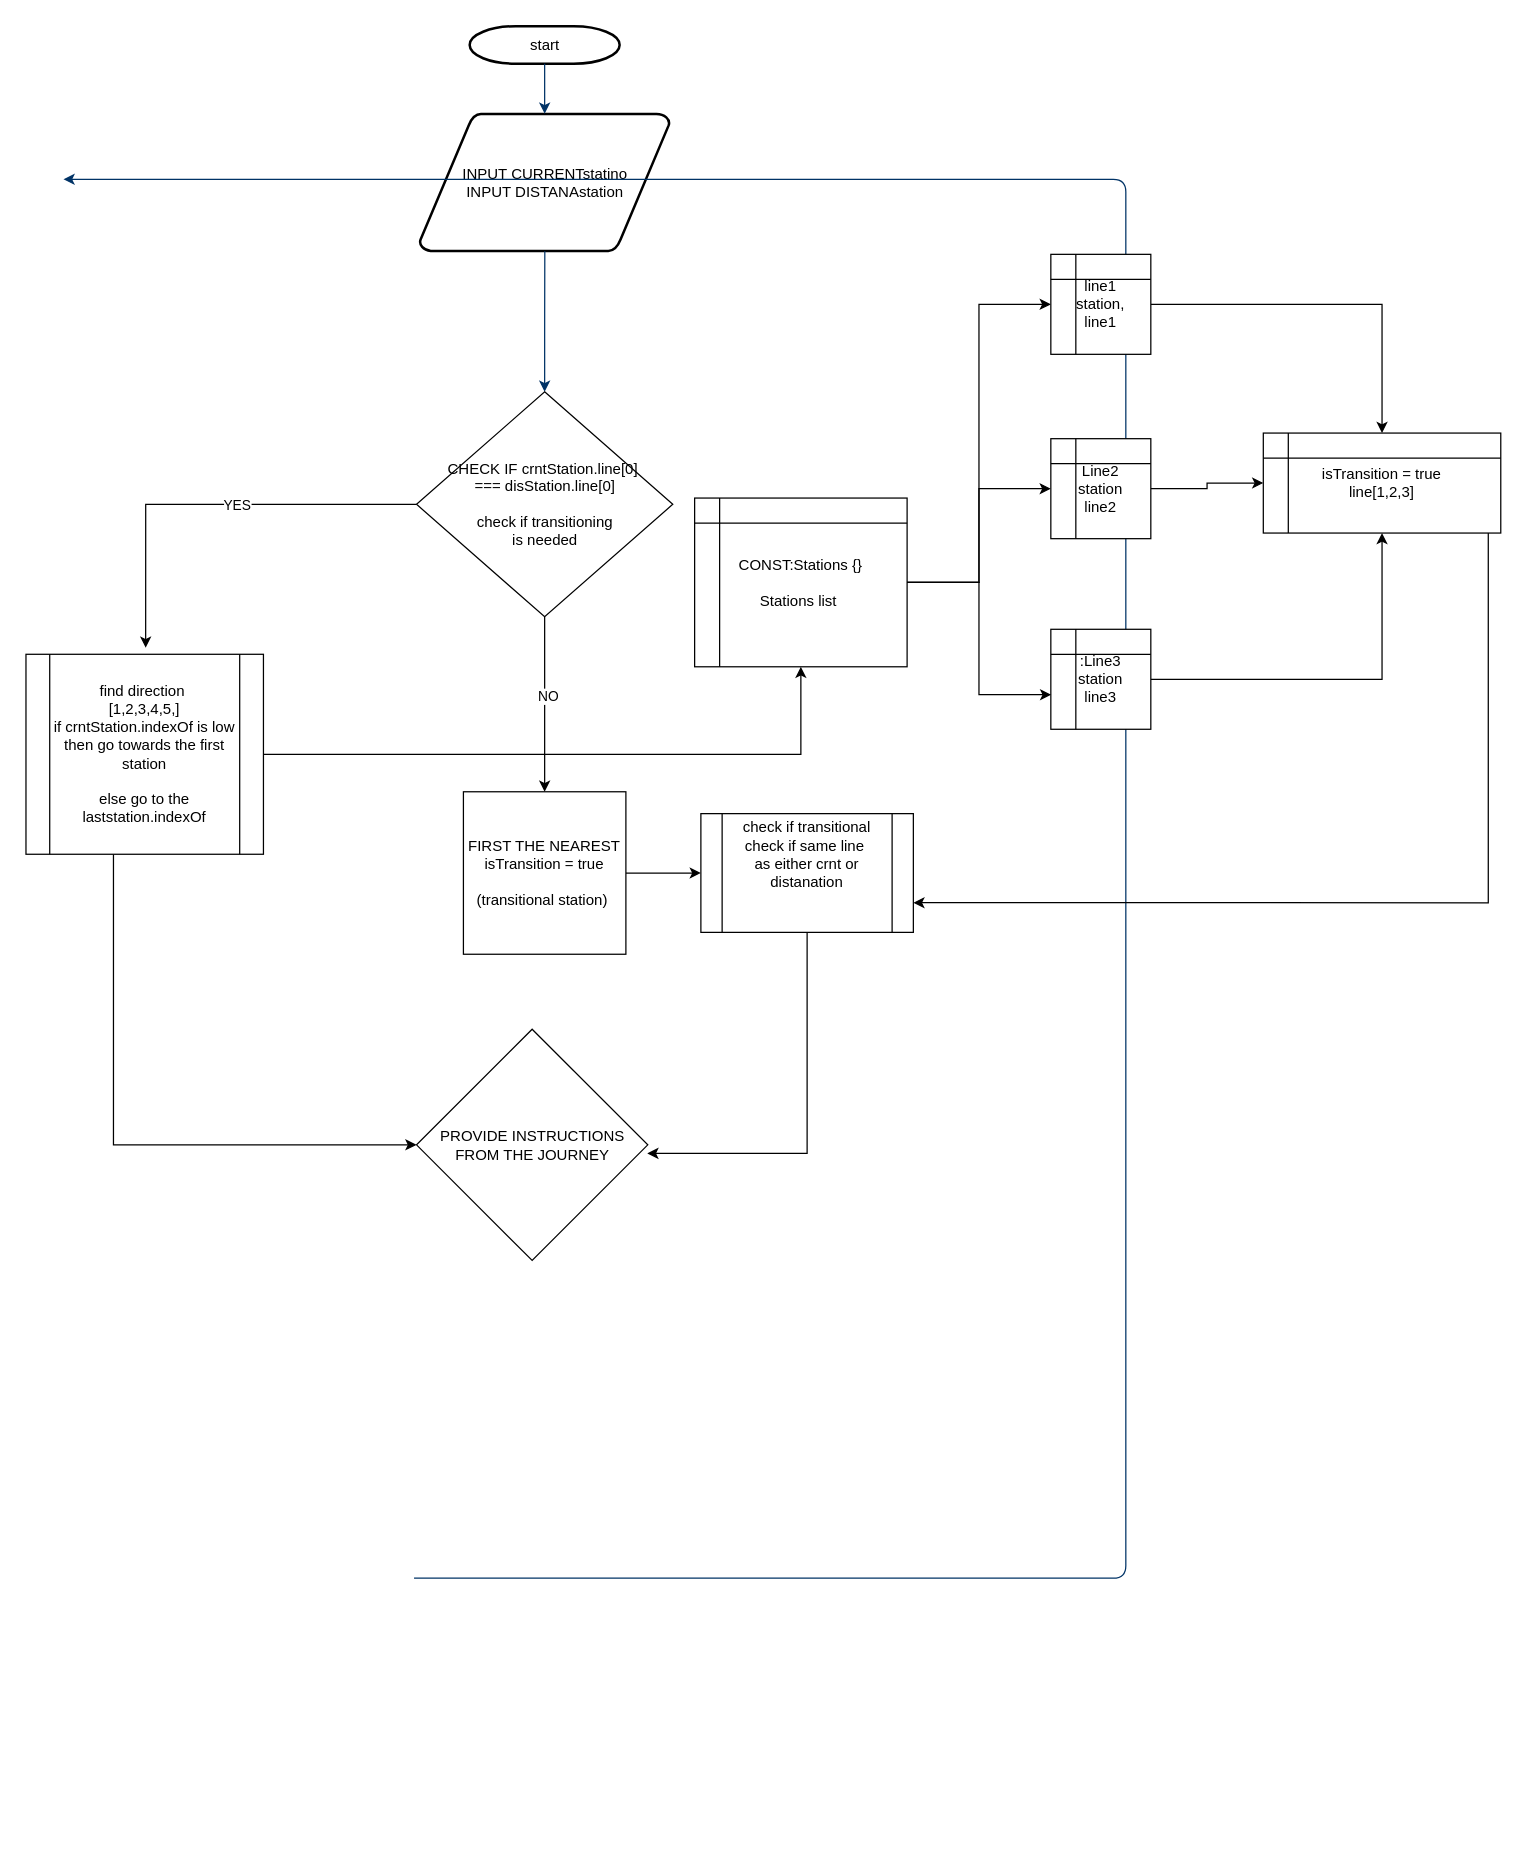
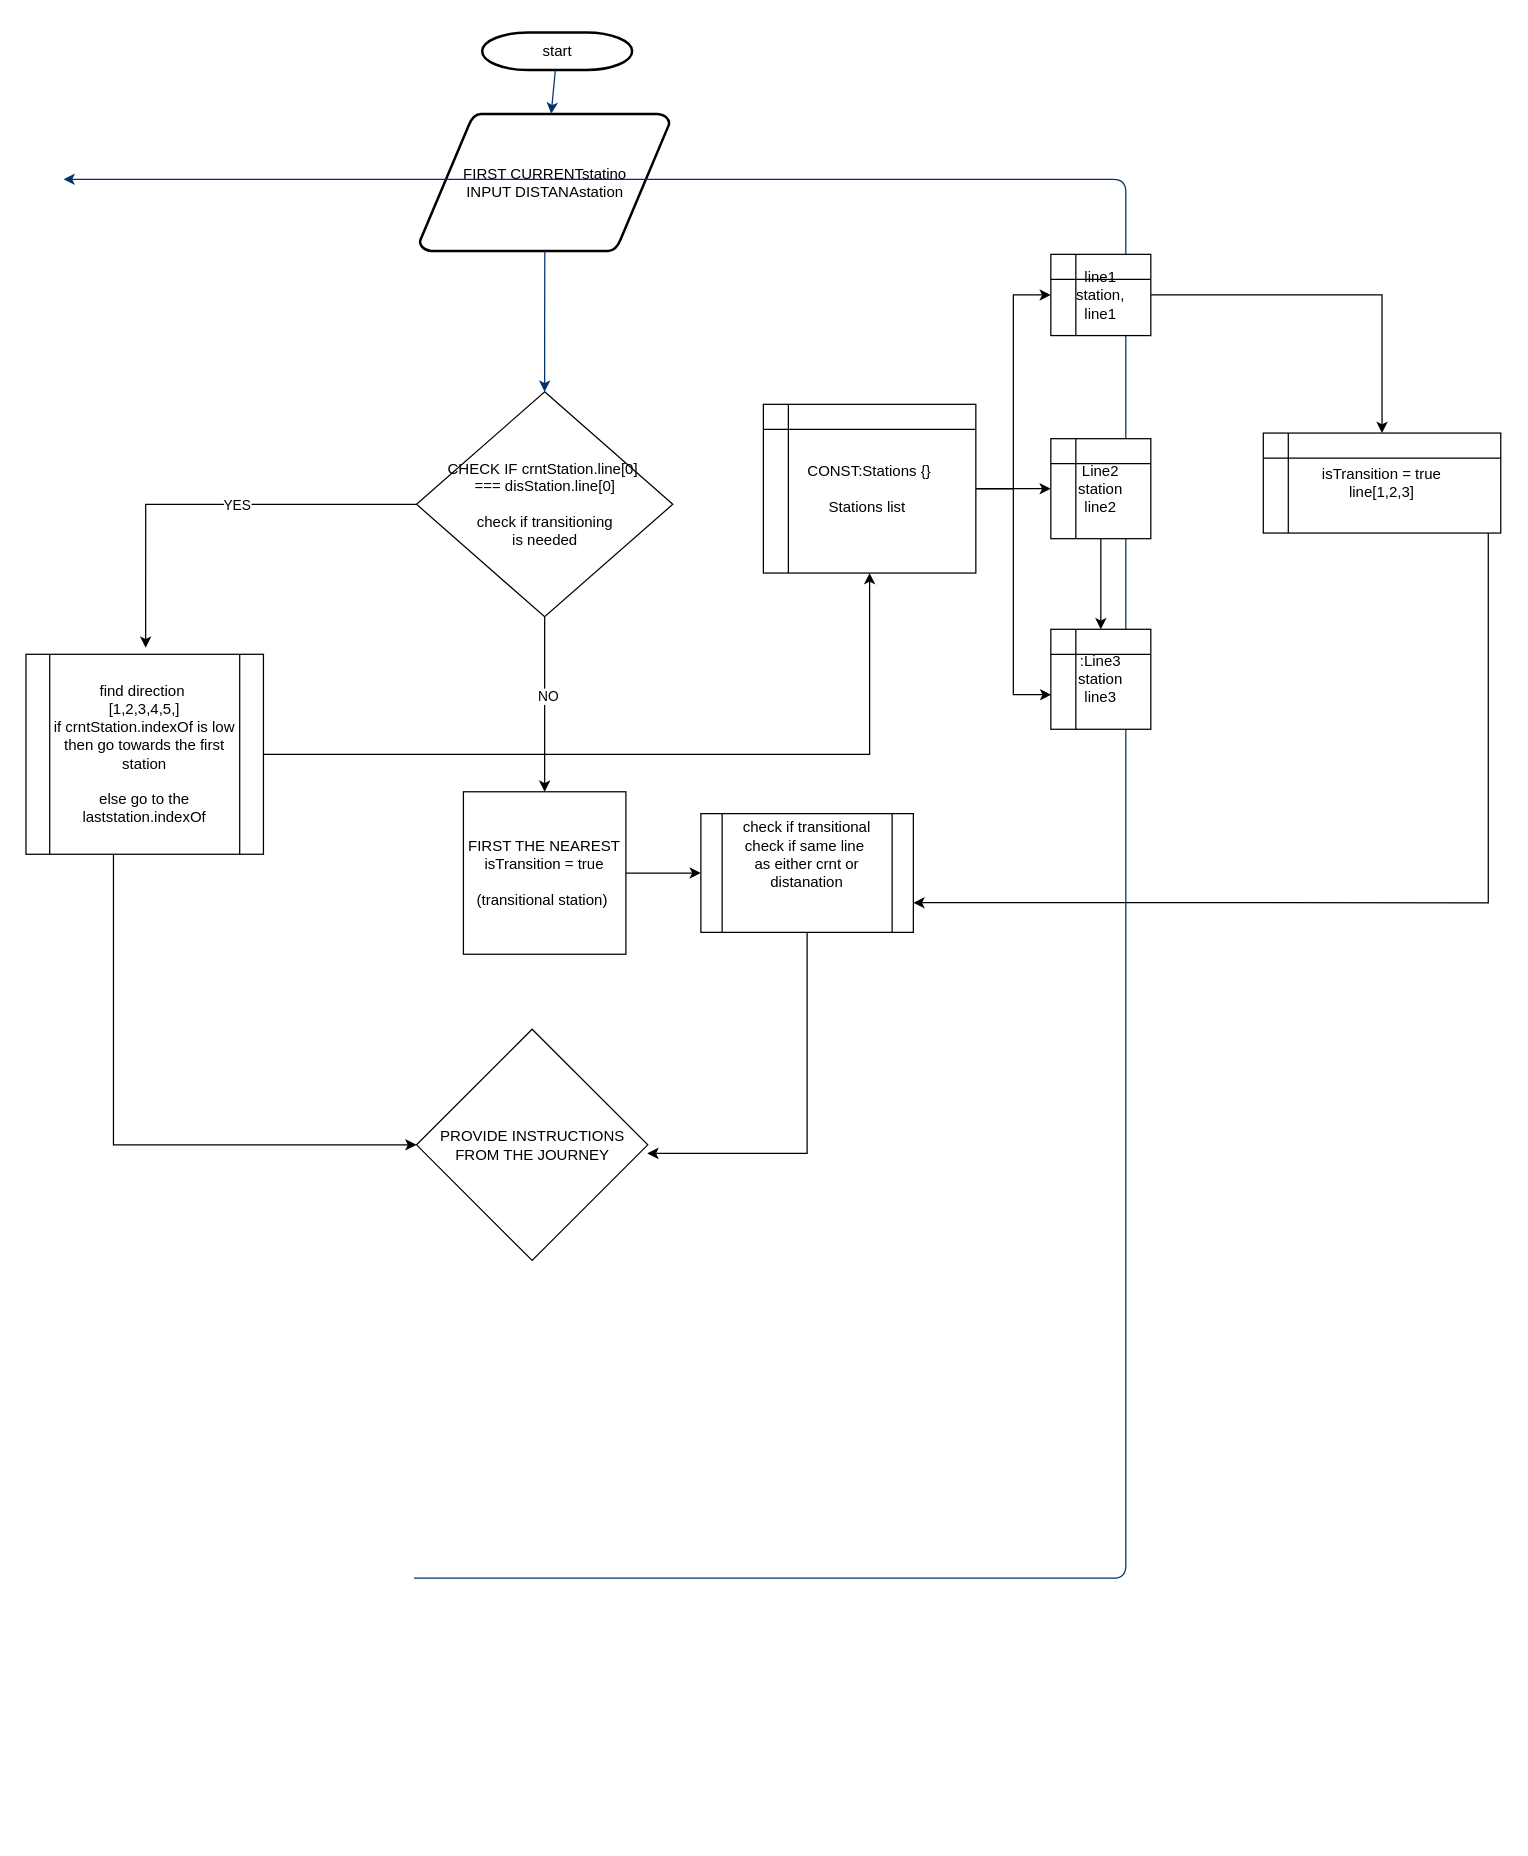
(544, 45) -> (557, 51)
(545, 183) -> (545, 183)
(1101, 304) -> (1101, 295)
(1205, 489) -> (1101, 580)
(801, 583) -> (869, 489)
(1335, 679) -> none
